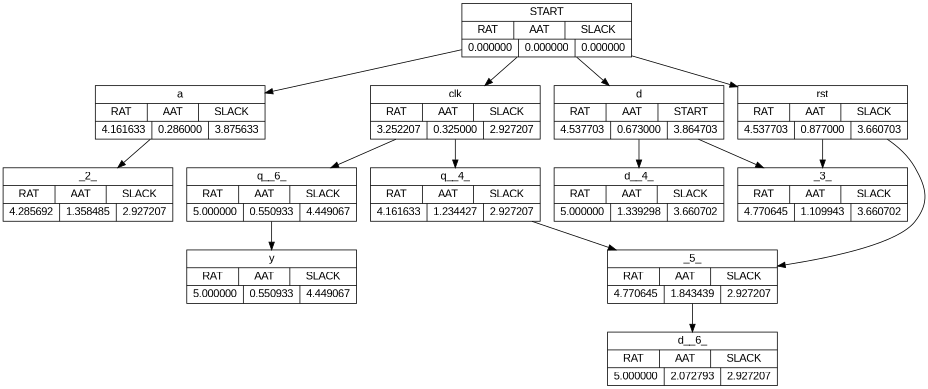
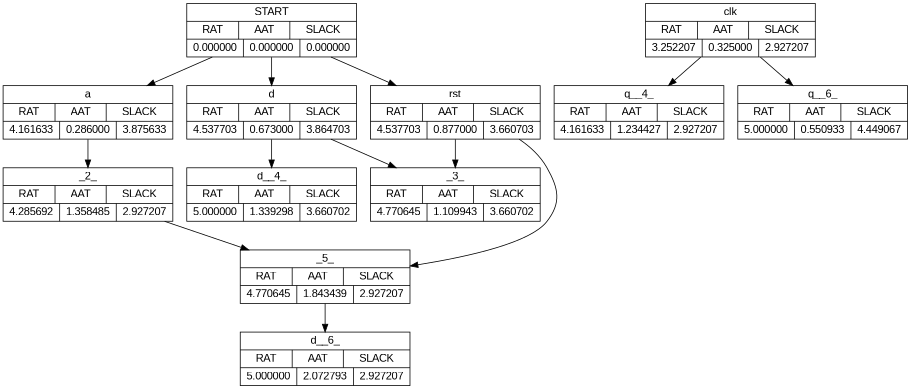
(504, 69) -> none
(691, 112) -> (323, 112)
(570, 234) -> (203, 234)
(272, 277) -> none
